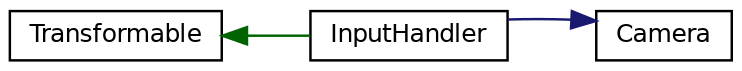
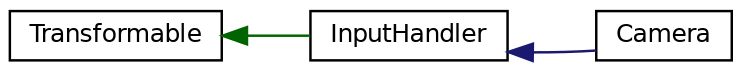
(540, 19) -> (565, 52)
